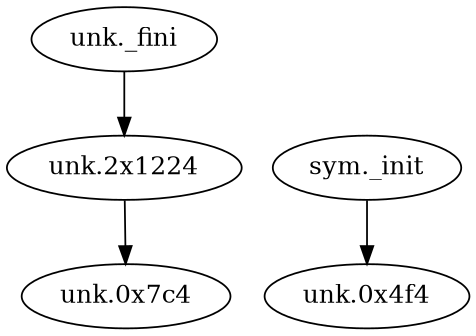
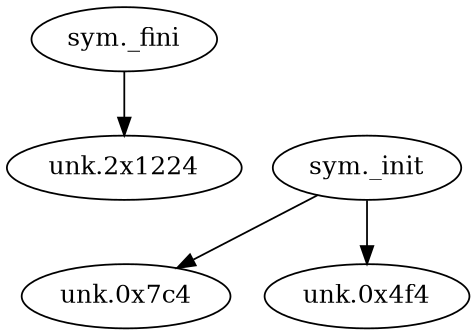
(124, 39) -> (124, 39)
(125, 223) -> (255, 227)
